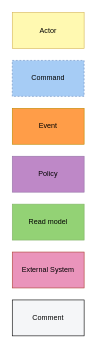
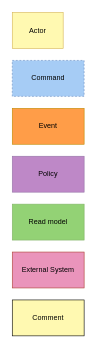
(48, 30) -> (38, 30)
(48, 318) -> (48, 318)
